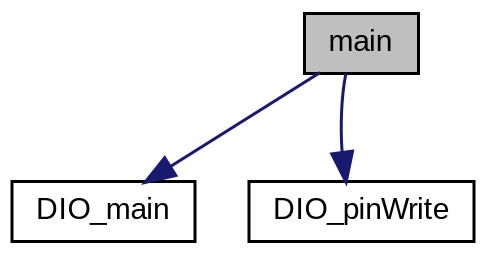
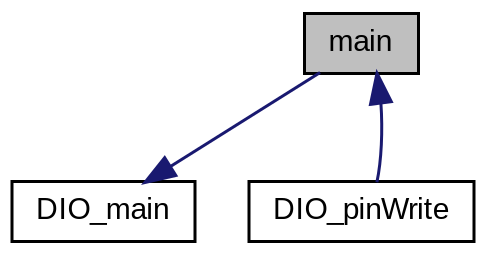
(342, 113) -> (381, 143)
